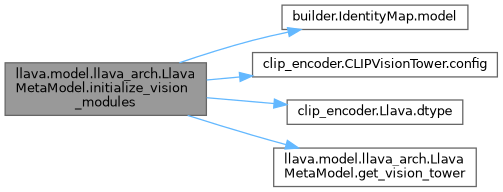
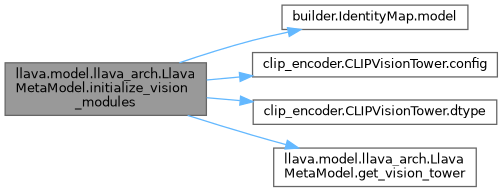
(375, 112) -> (375, 112)
